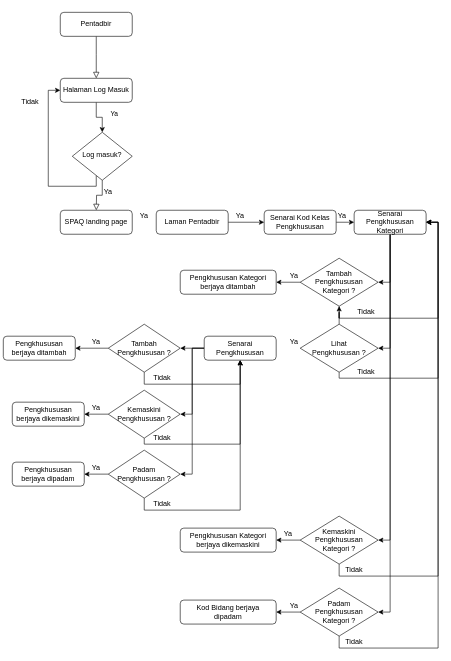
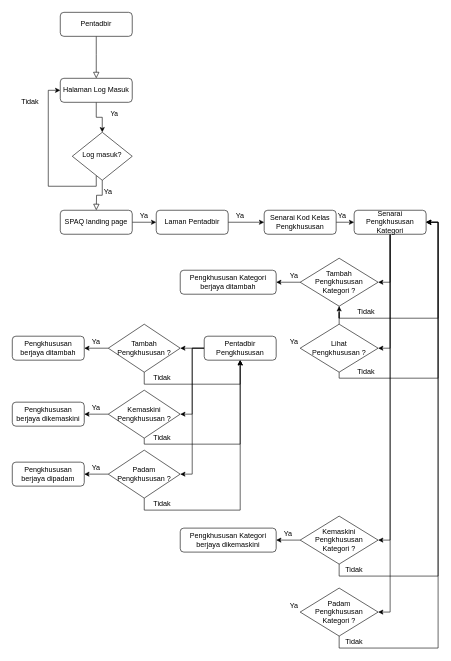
none -> (150, 222)
(39, 348) -> (48, 348)
(240, 348) -> (240, 348)
(228, 612) -> none
(281, 612) -> none
